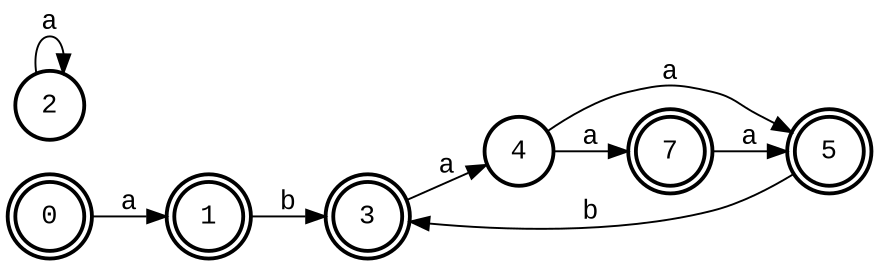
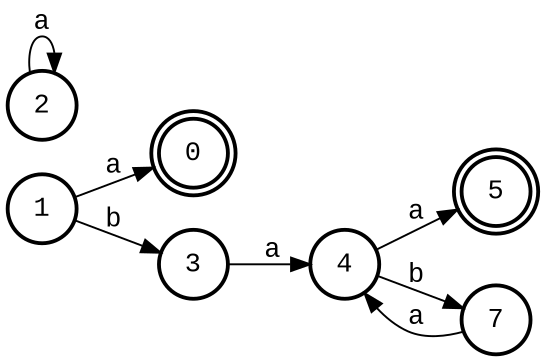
(591, 137) -> (417, 275)
(670, 151) -> (496, 320)
(740, 151) -> (416, 334)
(120, 216) -> (105, 186)
(209, 216) -> (42, 209)
(368, 216) -> (193, 264)
(616, 226) -> none
